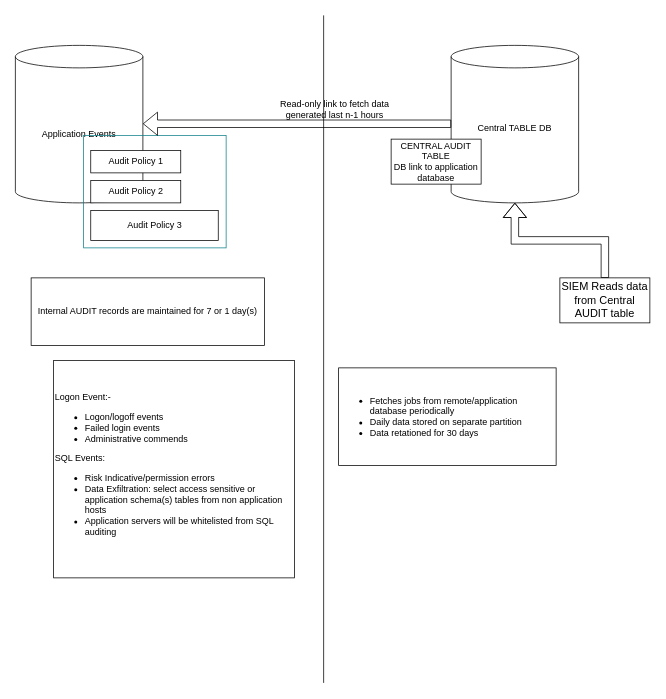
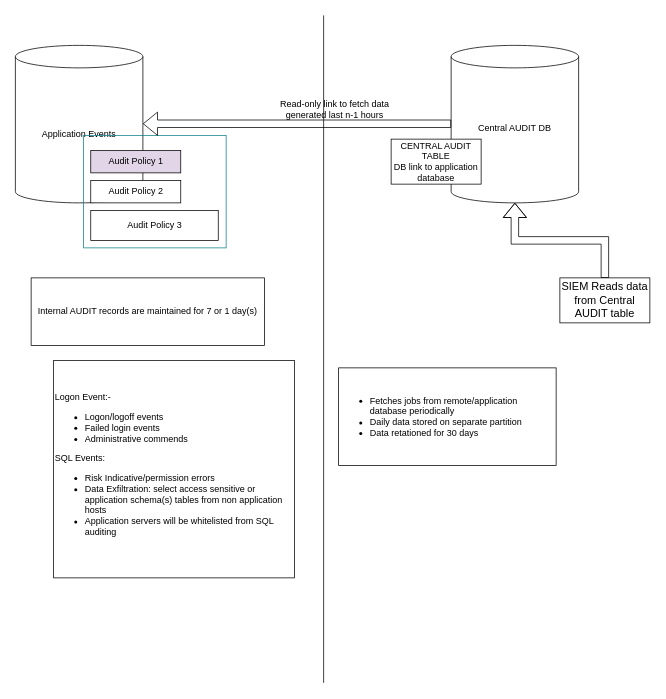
(515, 134) -> (515, 134)
(136, 162) -> (136, 162)
